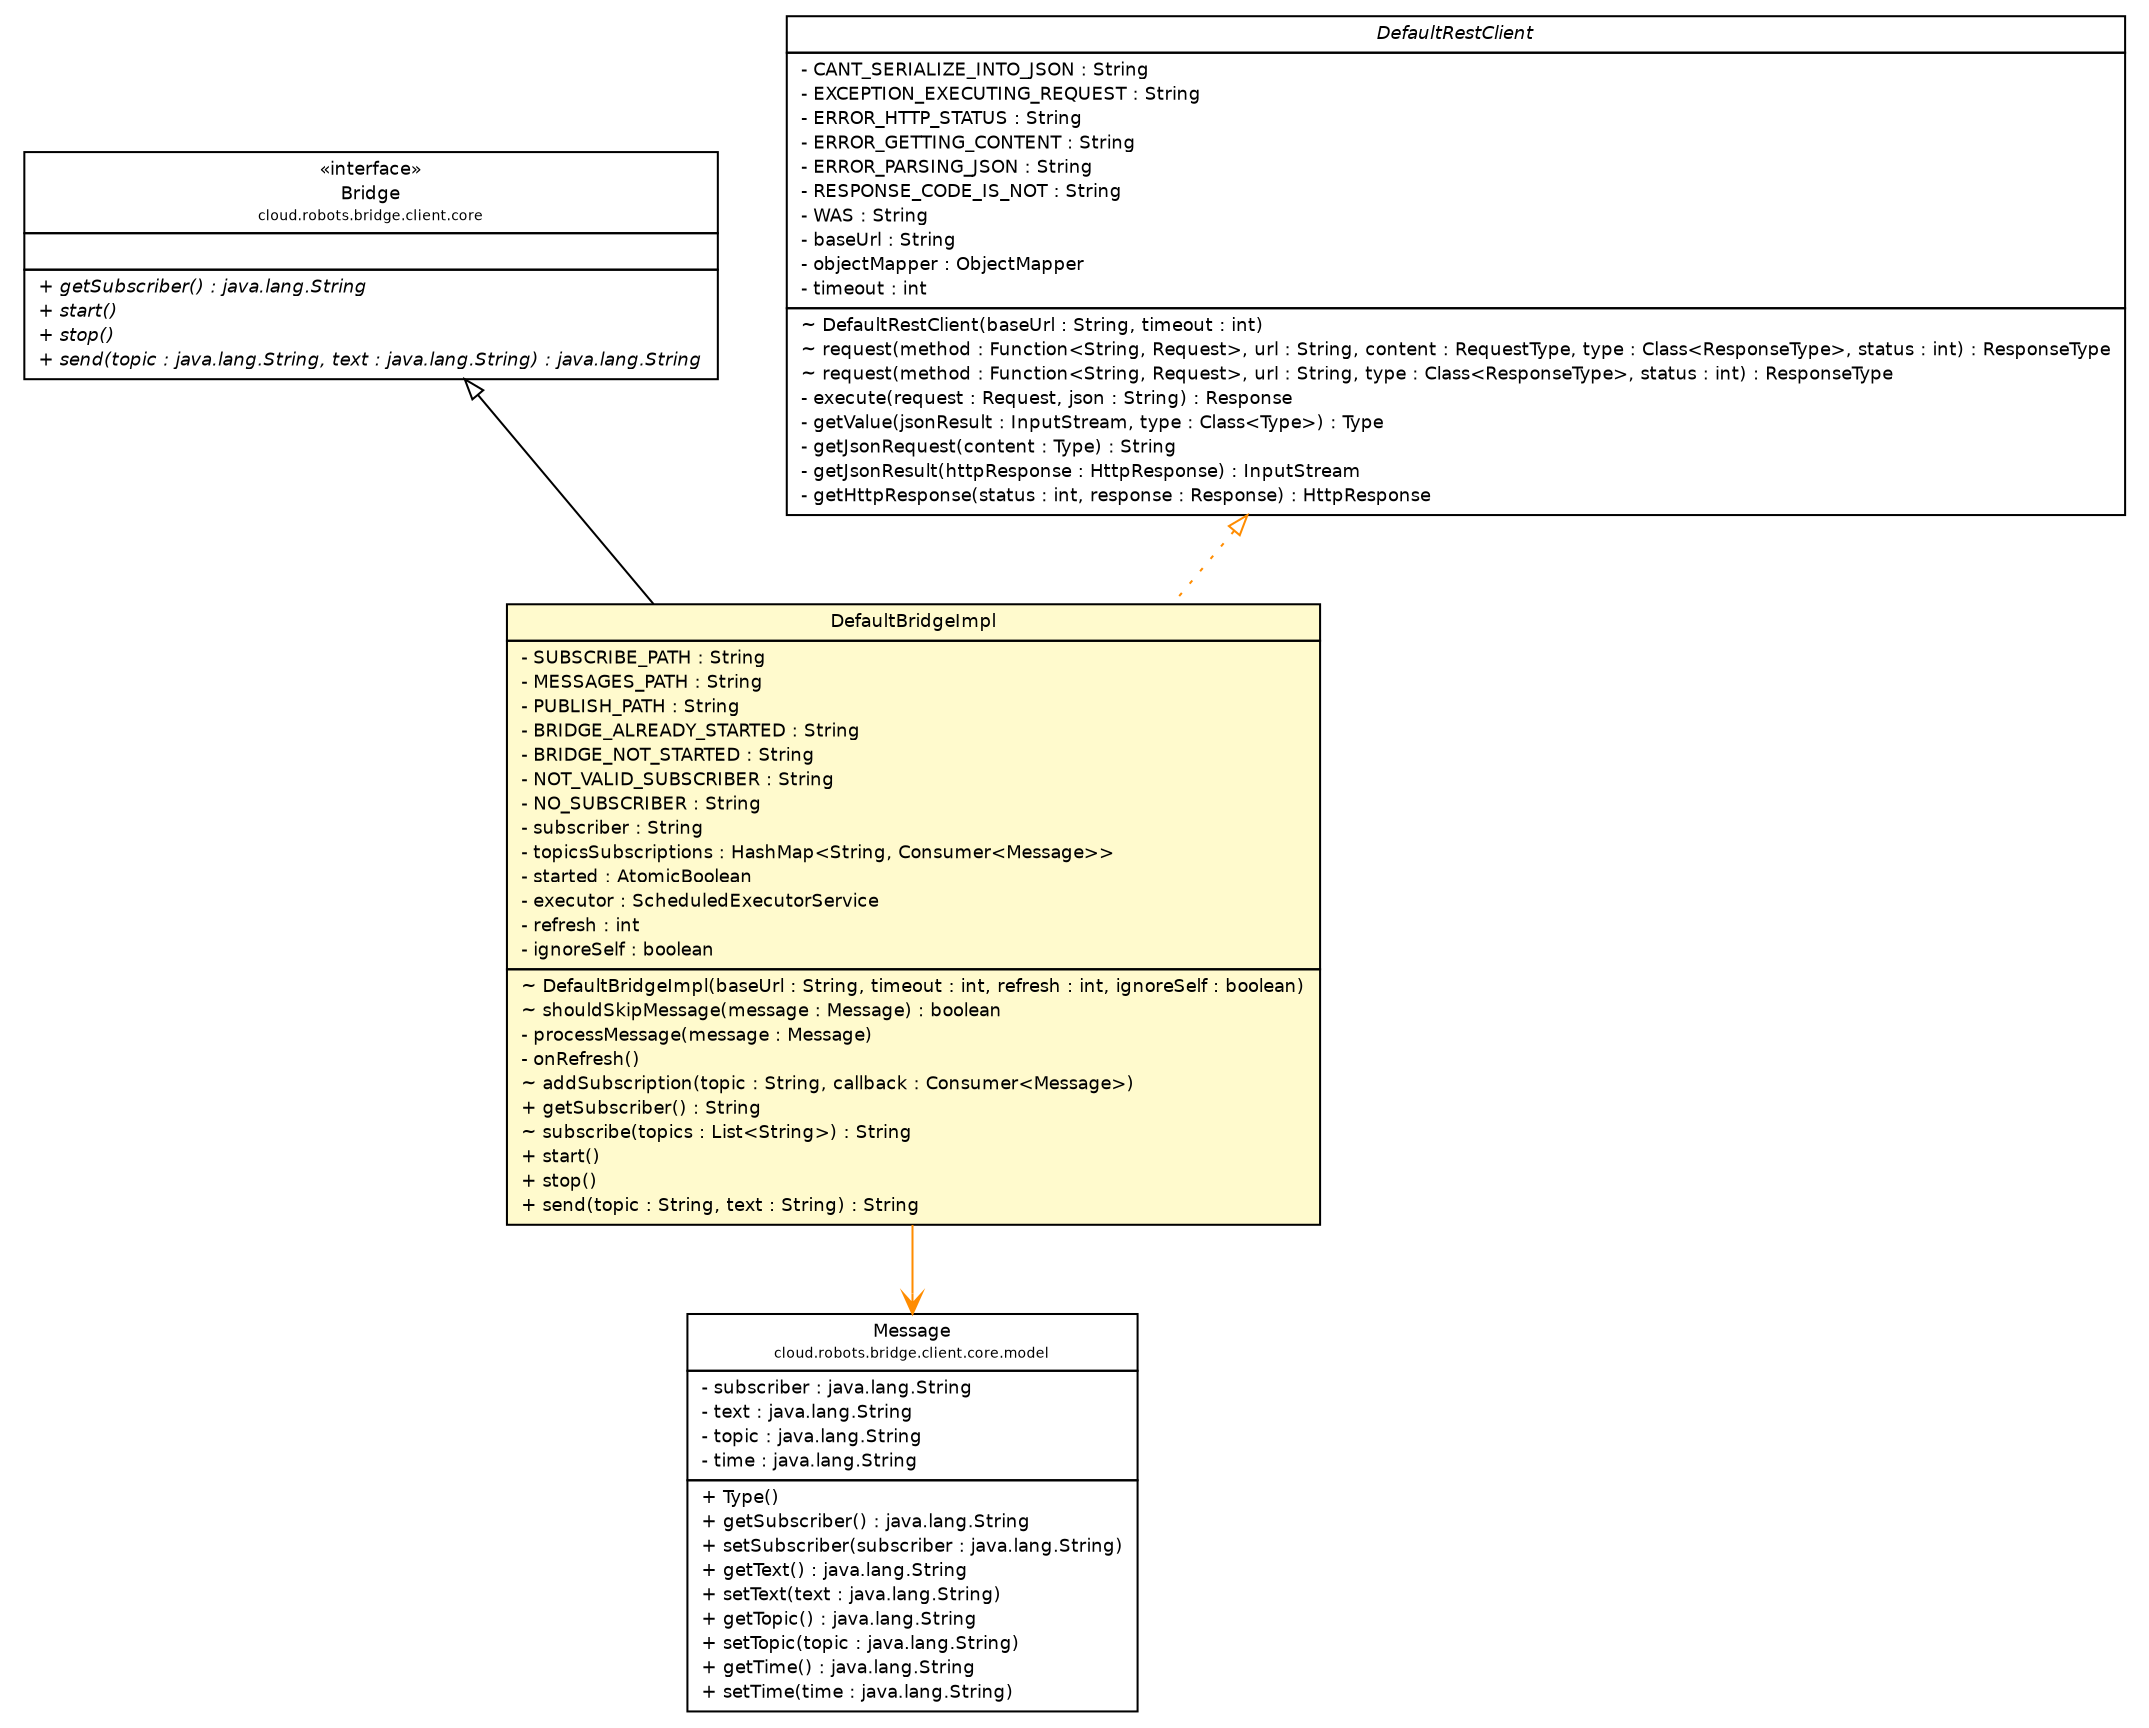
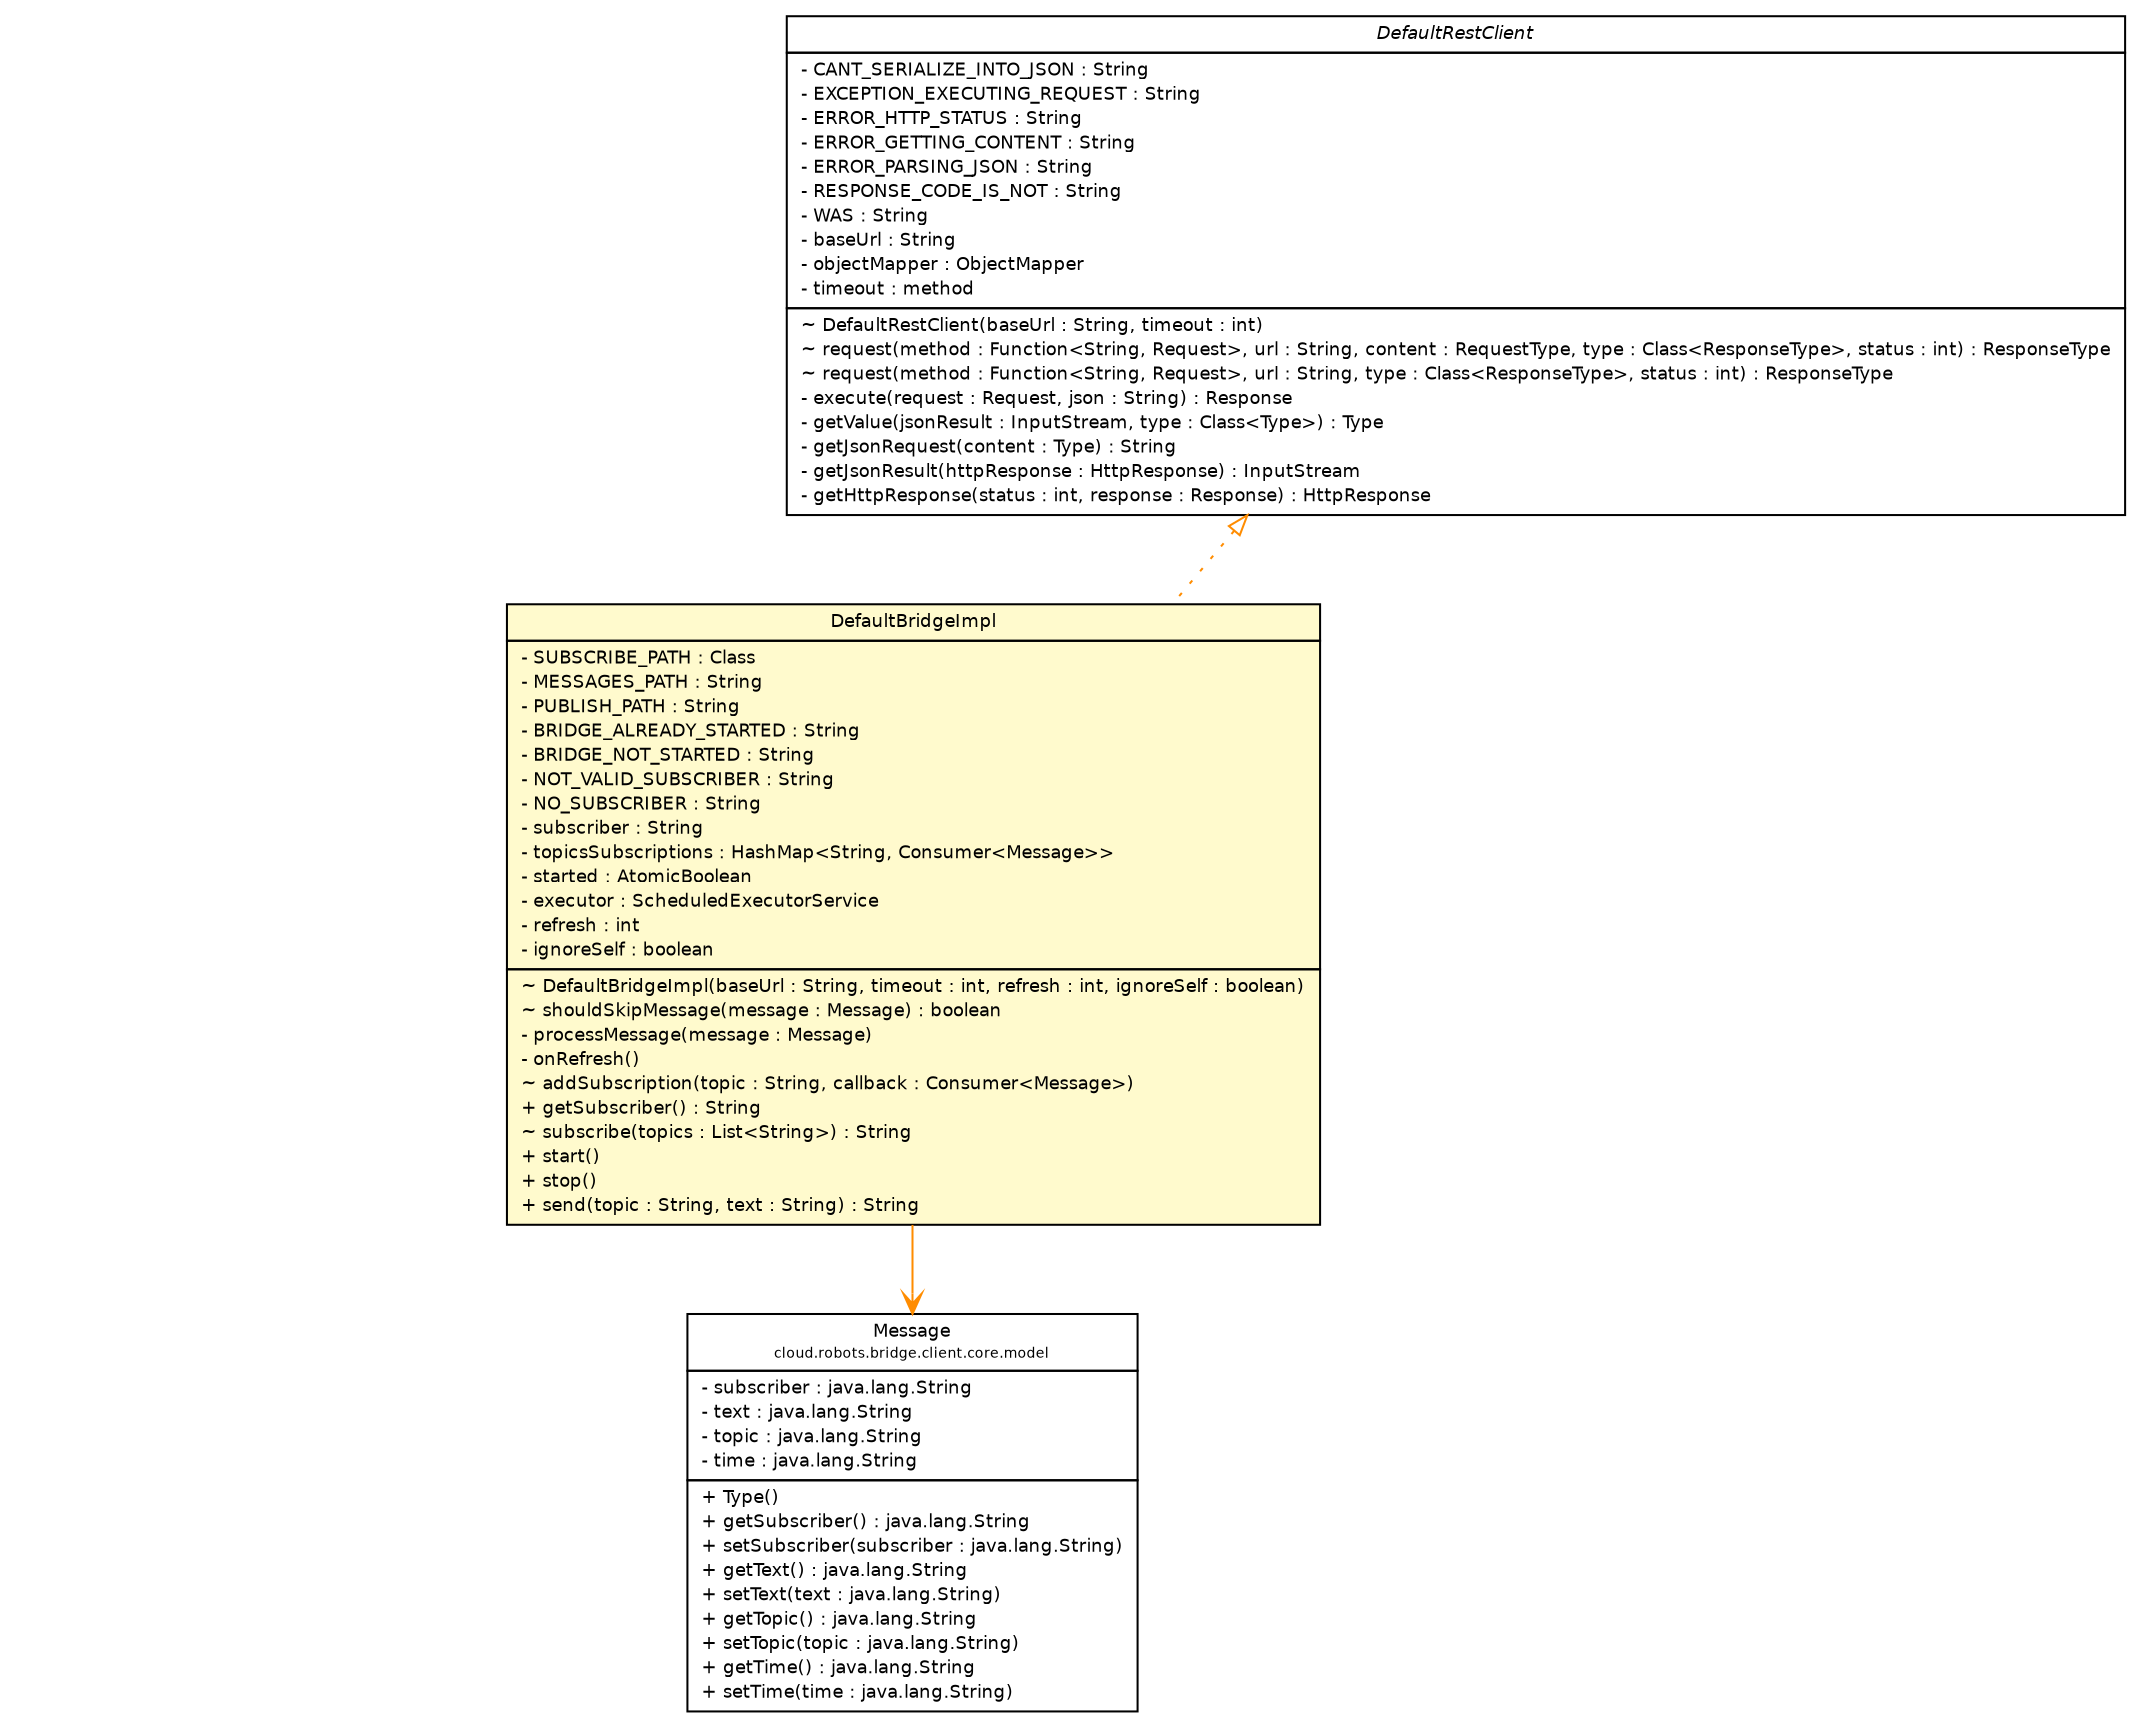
(371, 266) -> none
(865, 289) -> (888, 289)
(644, 658) -> (639, 658)
